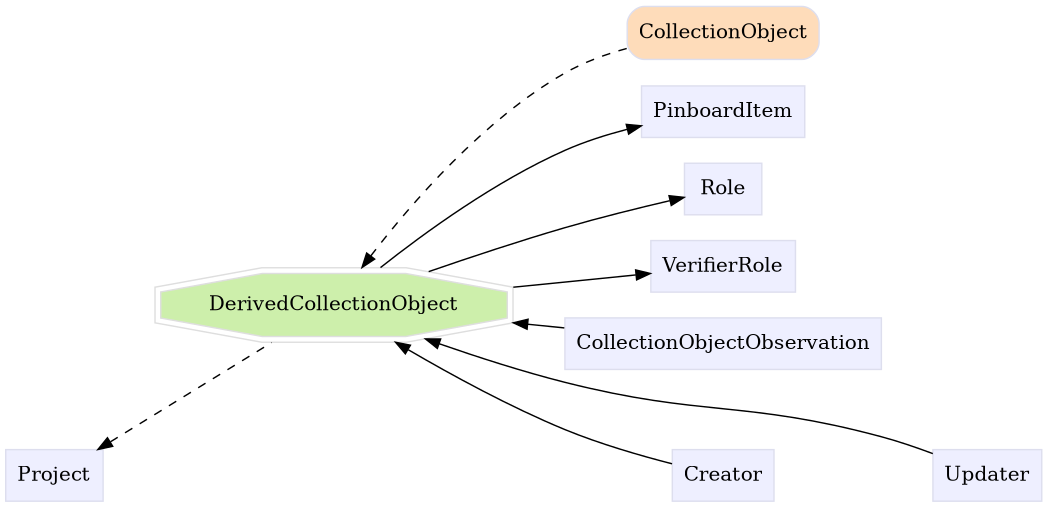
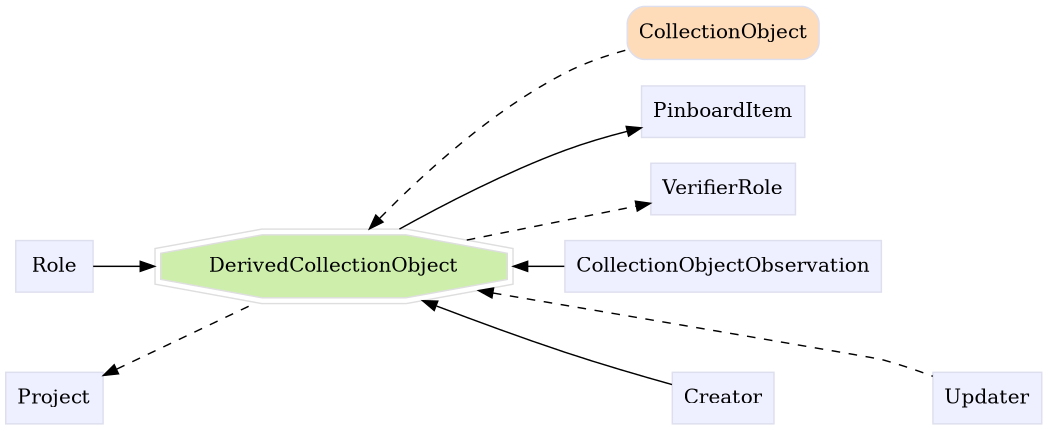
(548, 233) -> (117, 266)
(575, 281) -> (551, 223)
(685, 405) -> (714, 331)
